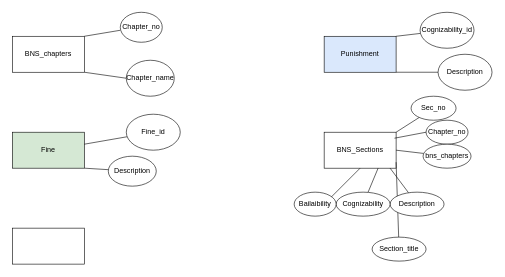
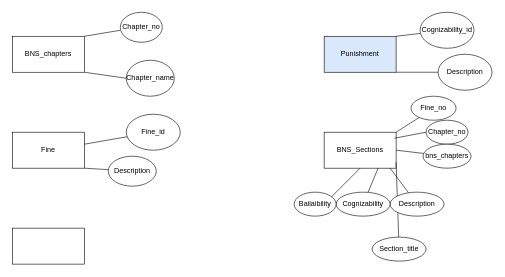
(434, 108) -> (434, 108)
(48, 150) -> (48, 150)
